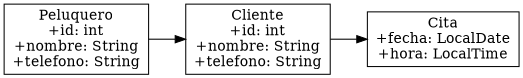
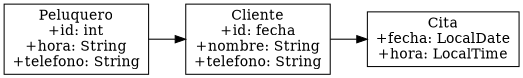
(76, 39) -> (76, 39)
(258, 39) -> (258, 39)
